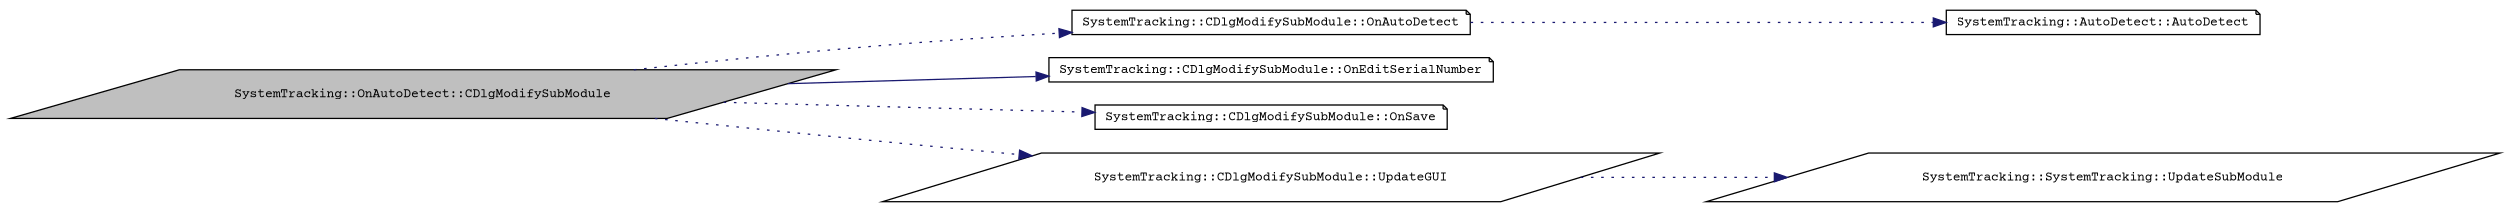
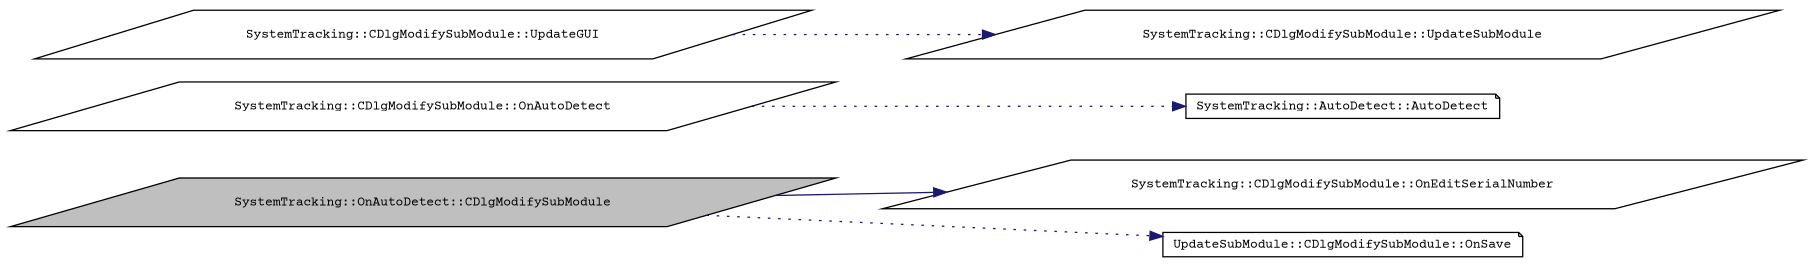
(1271, 22) -> (423, 106)
(846, 49) -> none
(1271, 70) -> (1343, 184)
(1271, 117) -> (1343, 245)
(837, 137) -> none
(2103, 177) -> (1343, 35)
